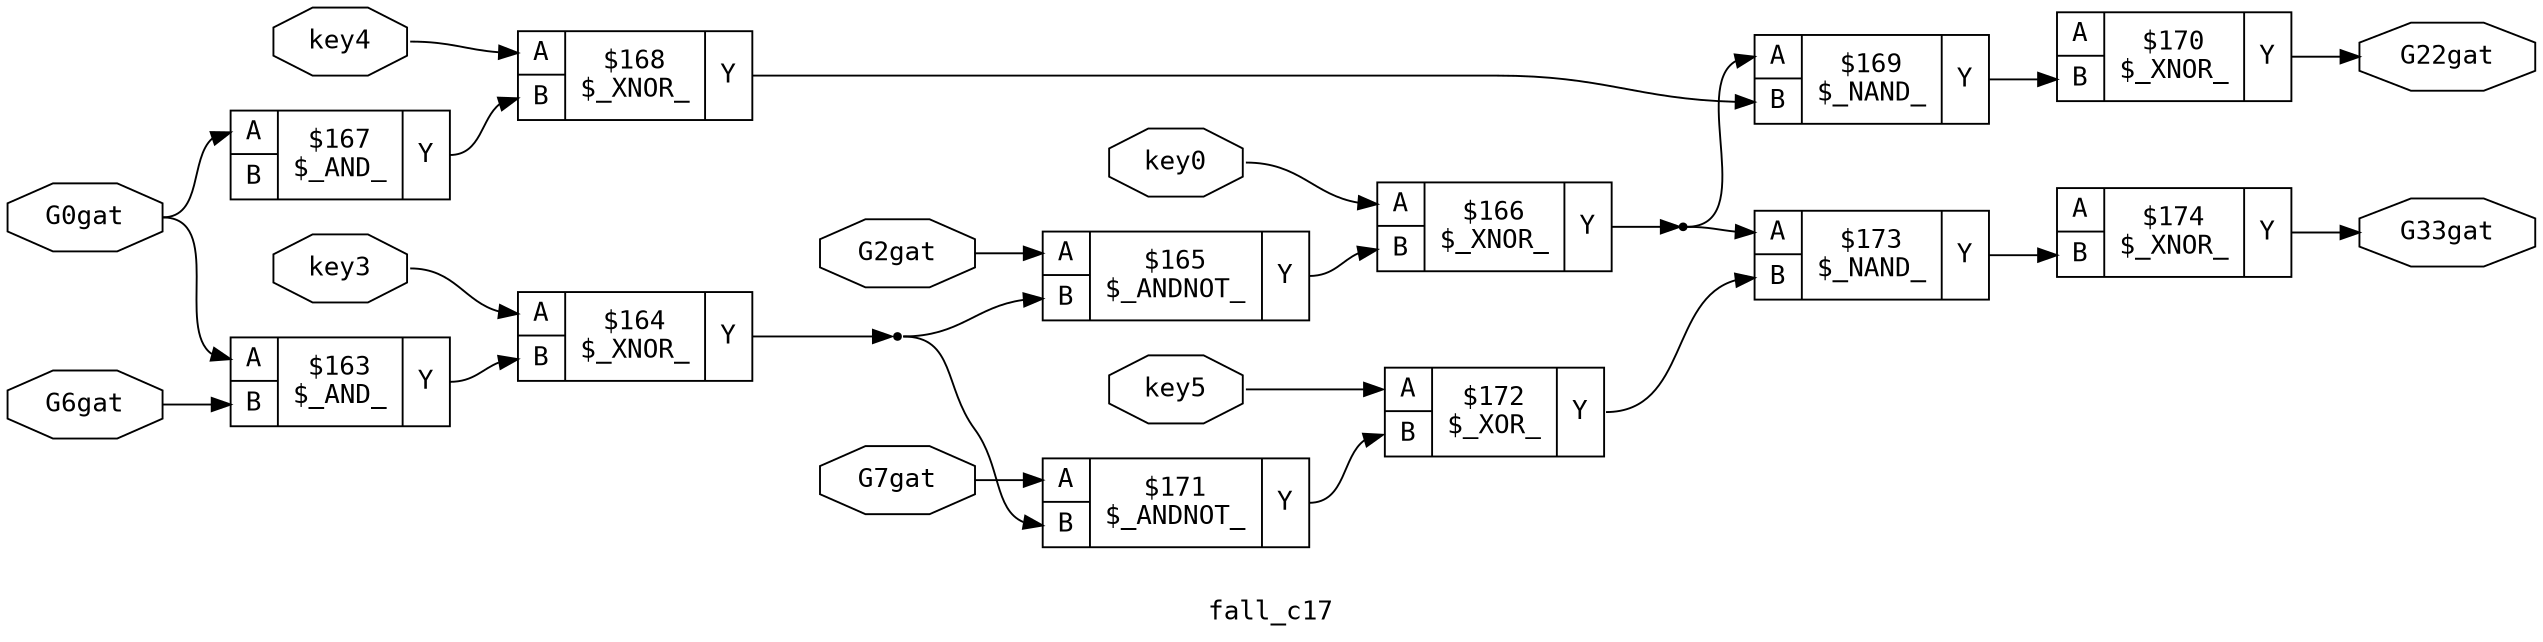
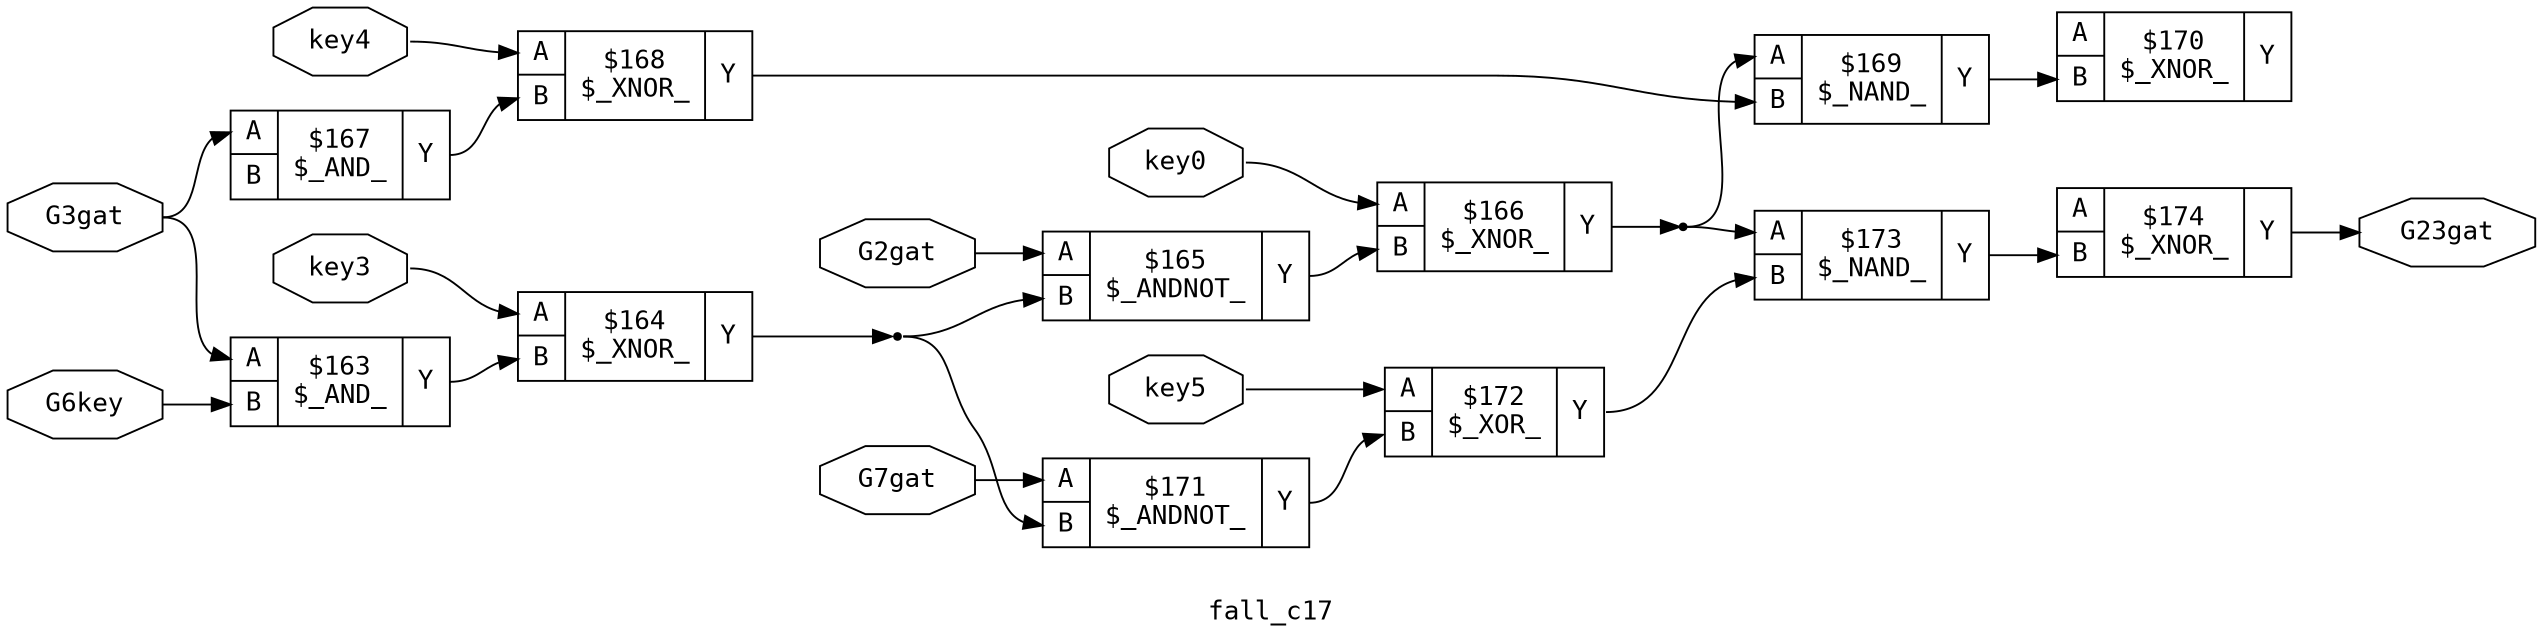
(2447, 57) -> none
(85, 217) -> (85, 217)
(2447, 233) -> (2447, 233)
(85, 405) -> (85, 405)
